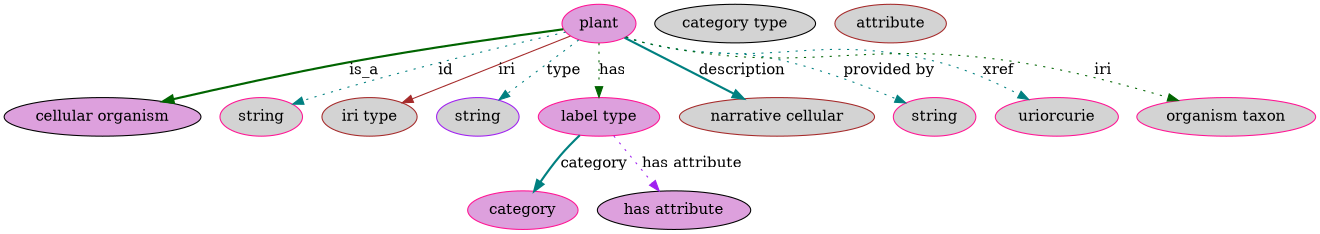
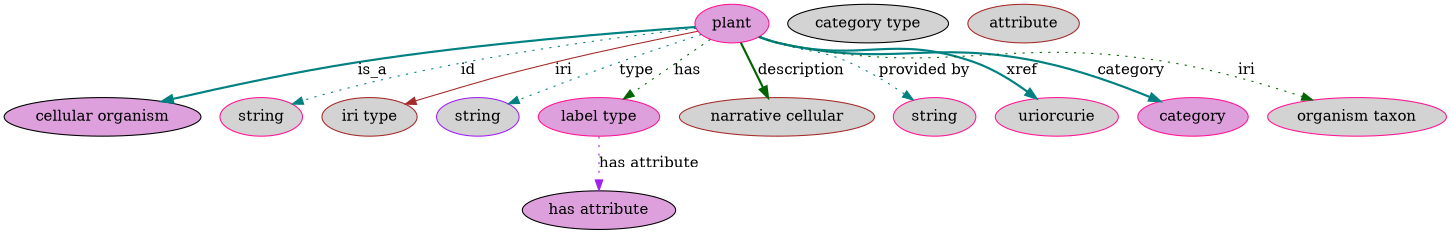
(825, 50) -> (897, 49)
(367, 59) -> (432, 52)
(679, 66) -> (752, 65)
(559, 157) -> (1026, 60)
